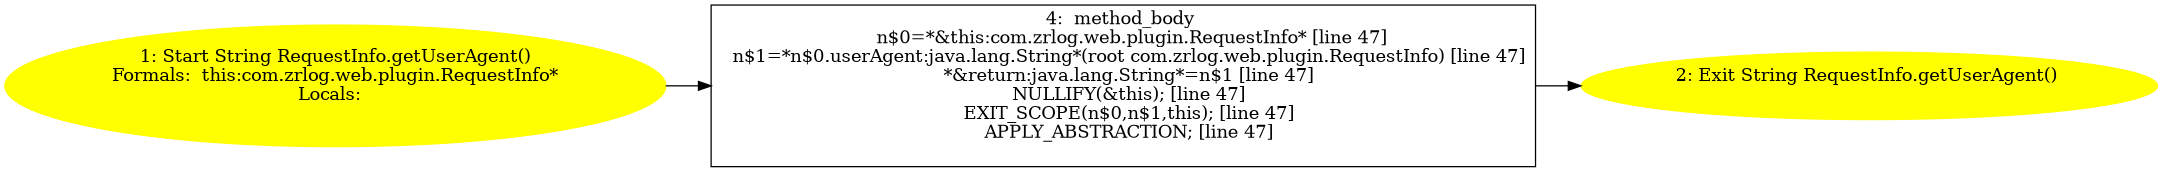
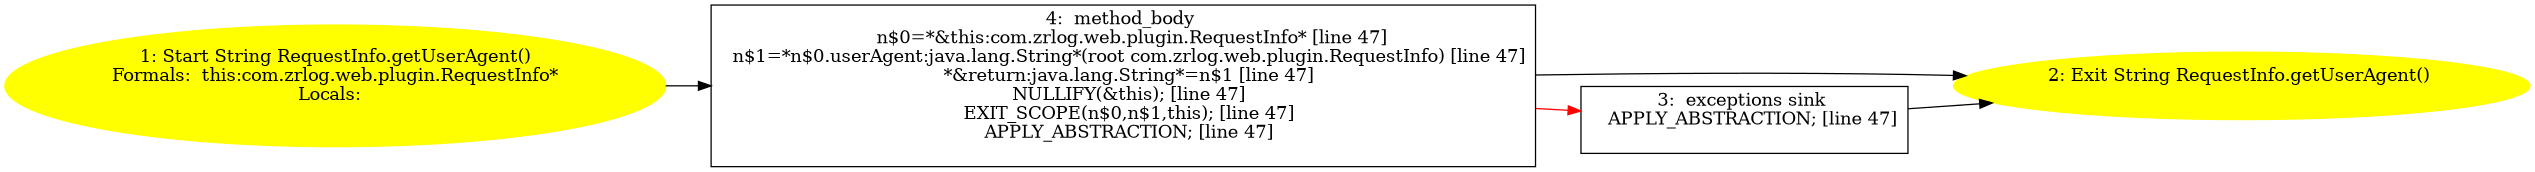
none -> (1745, 120)
